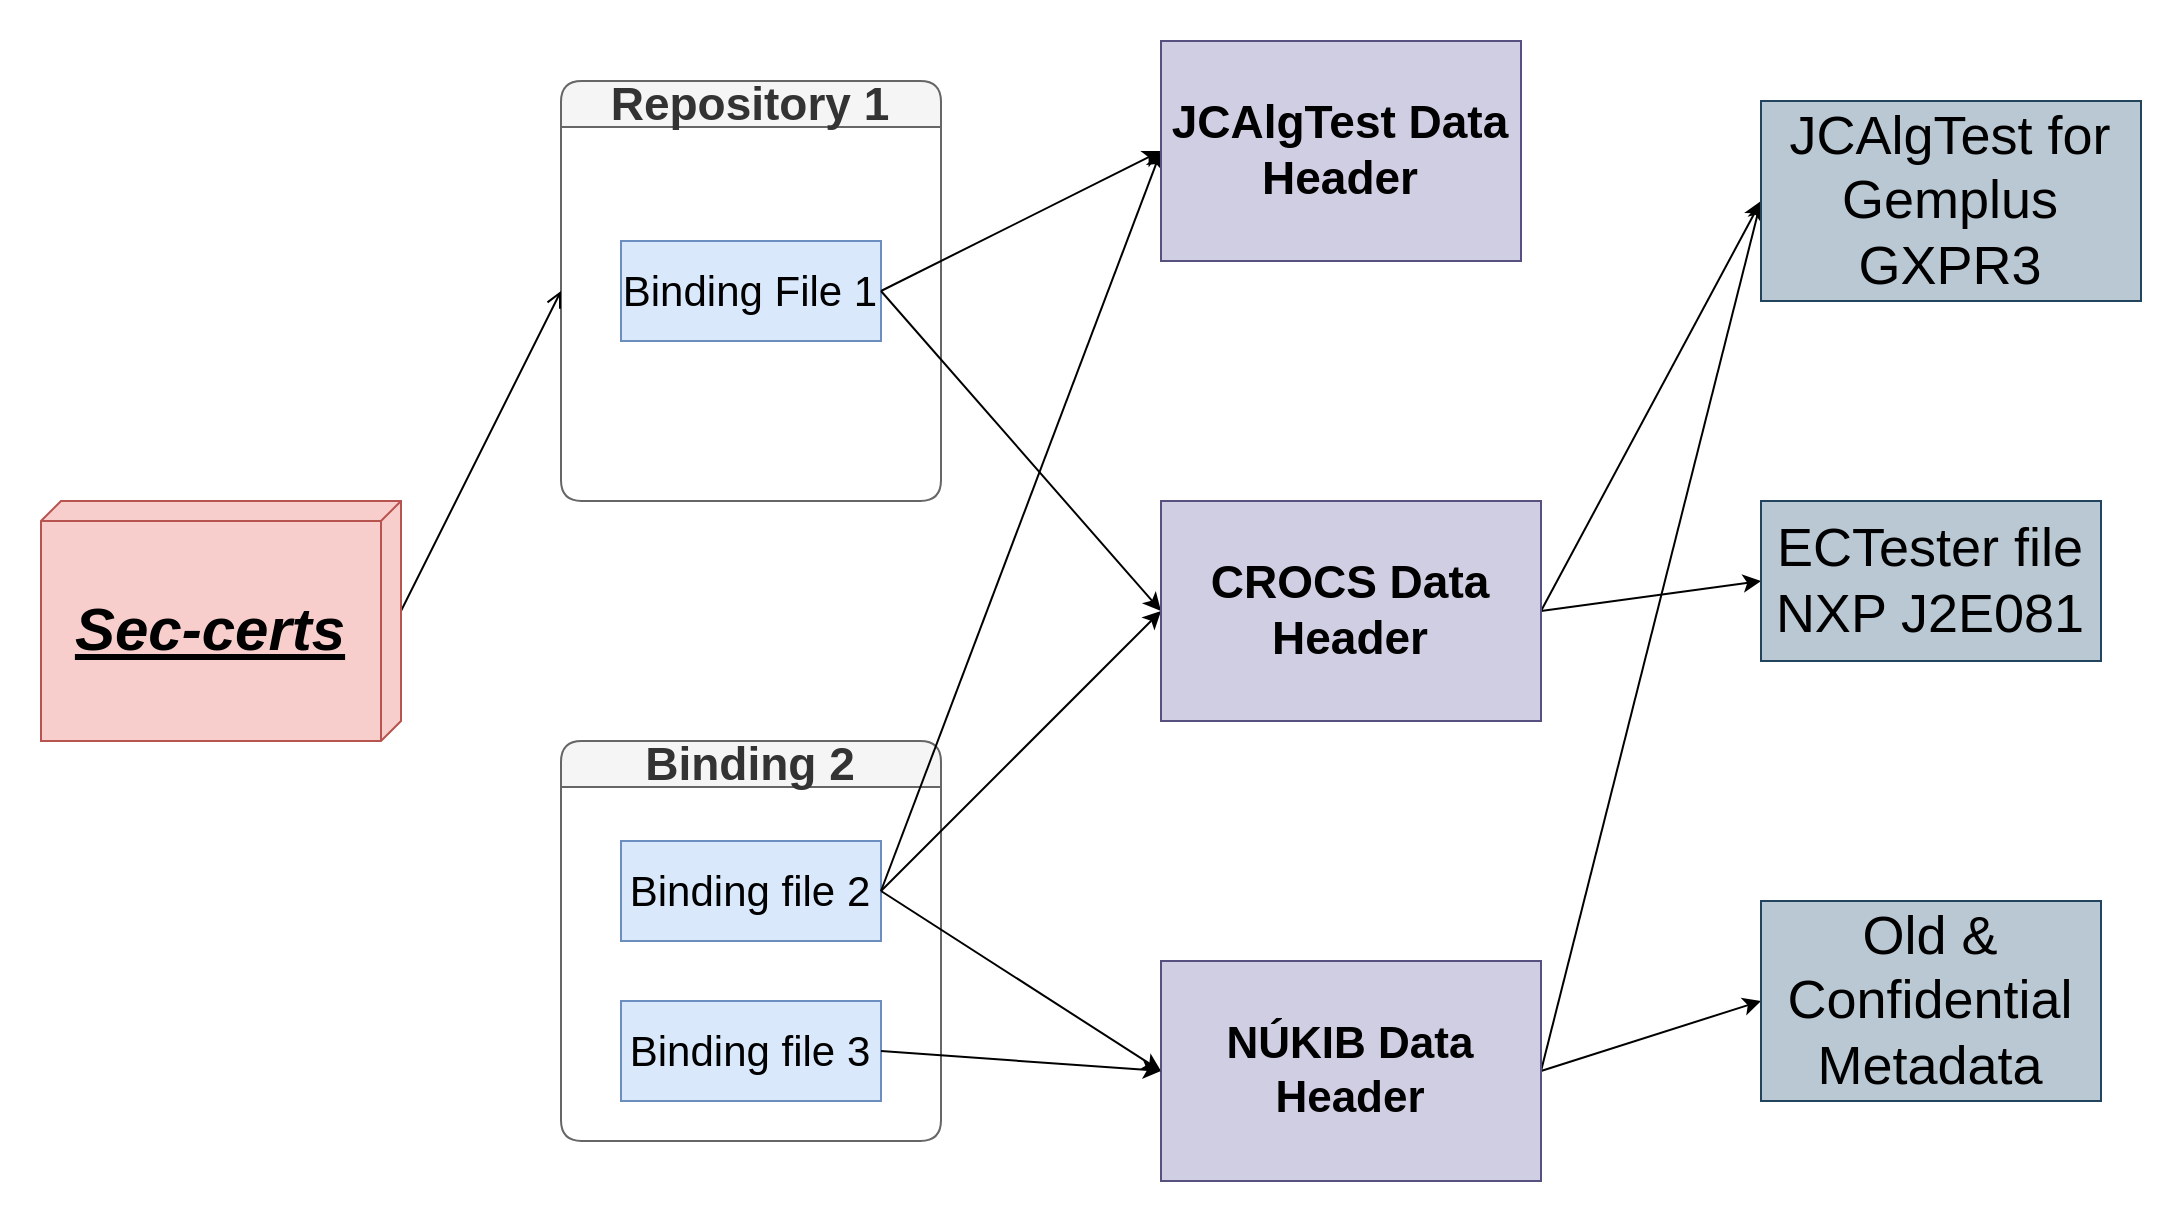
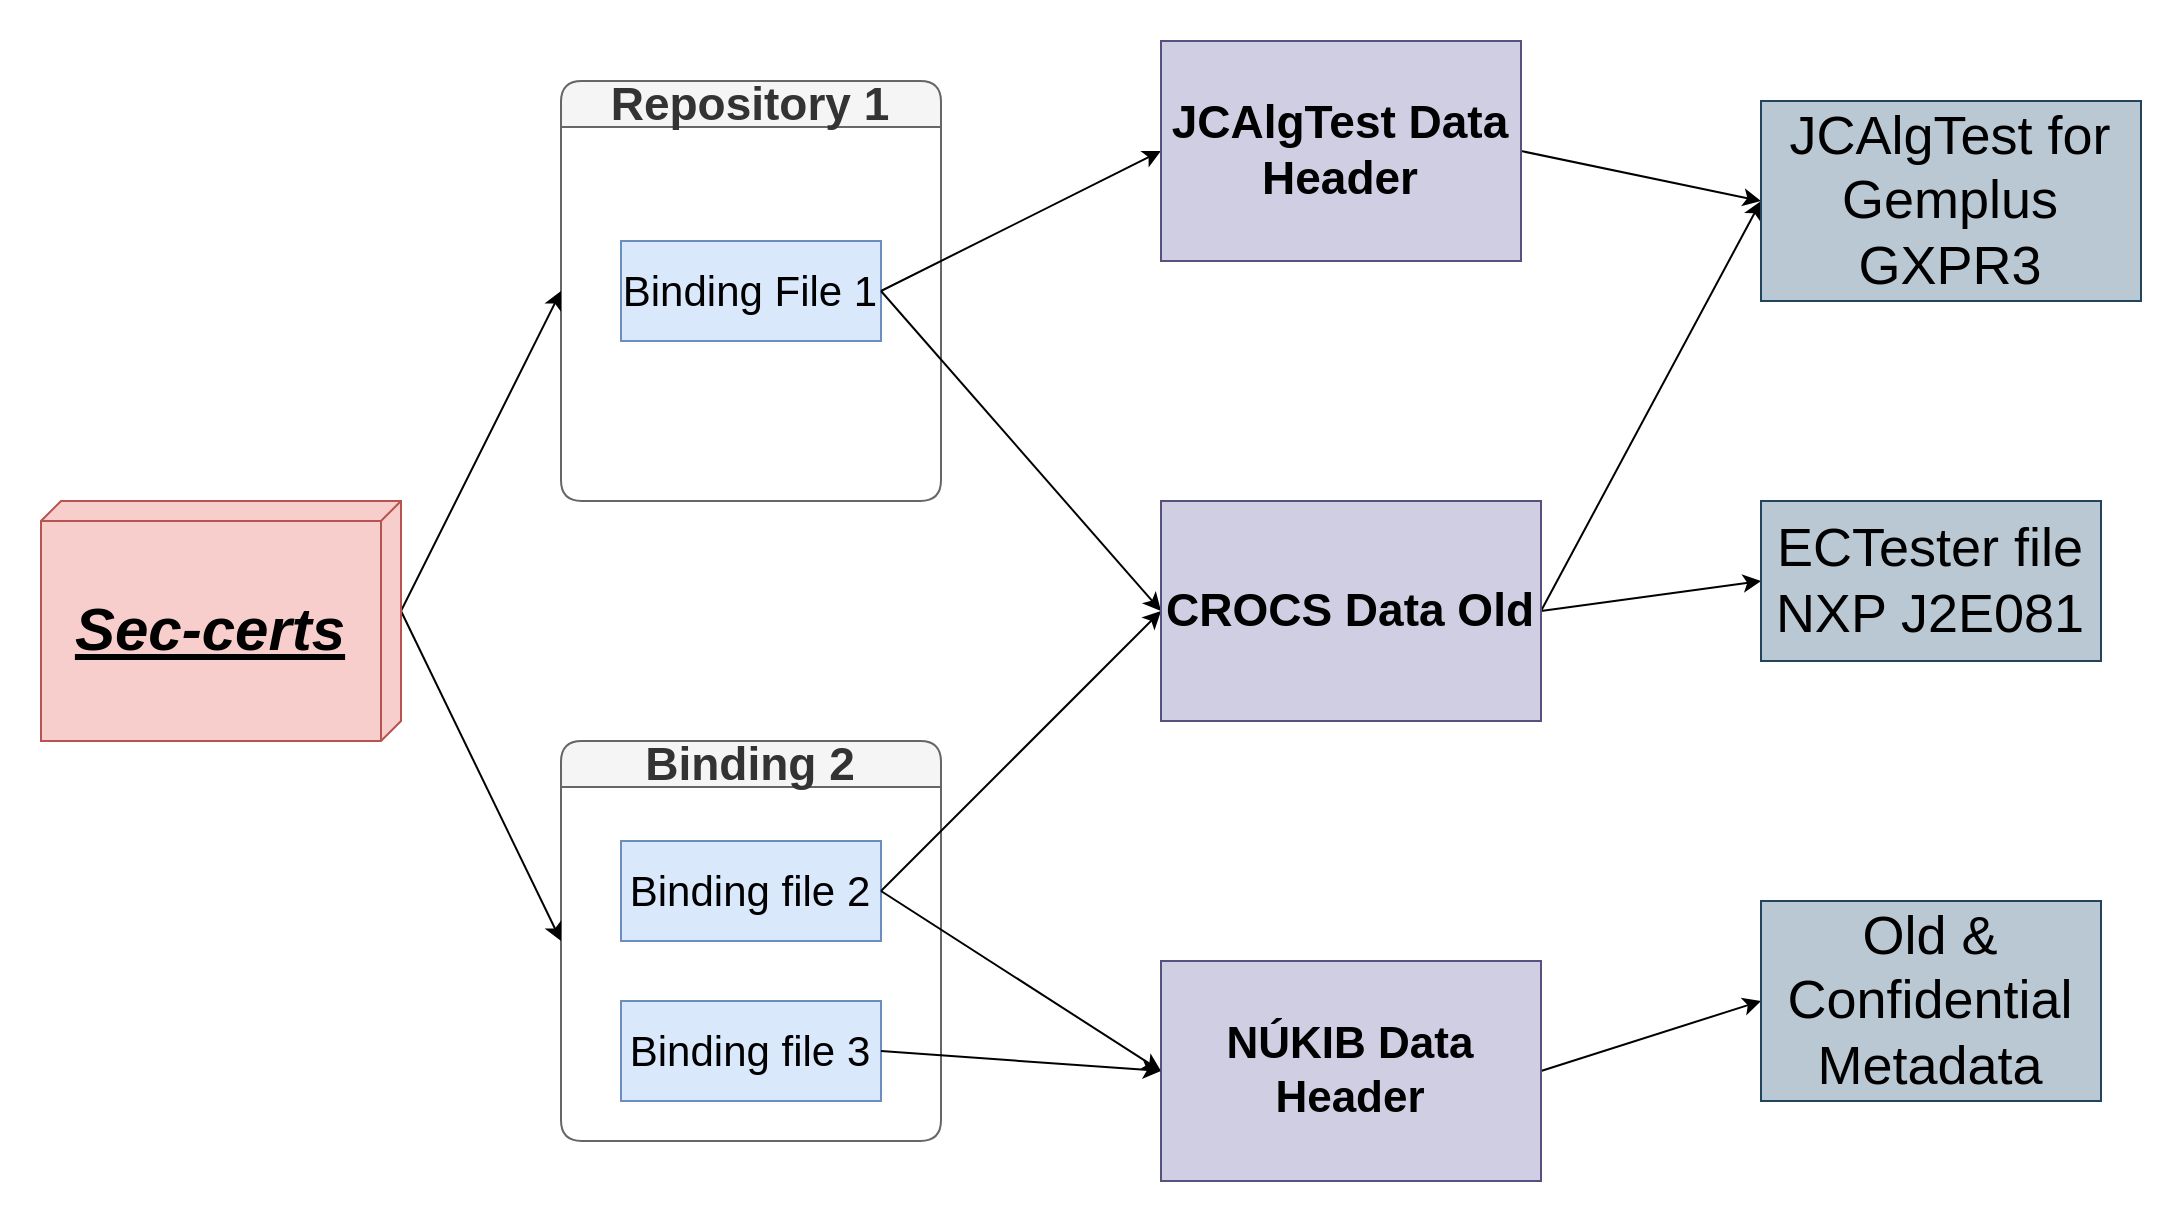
none -> (1635, 175)
(556, 301) -> (554, 304)
(1351, 611) -> (1351, 611)
(1650, 641) -> none
(960, 681) -> none
none -> (478, 770)
